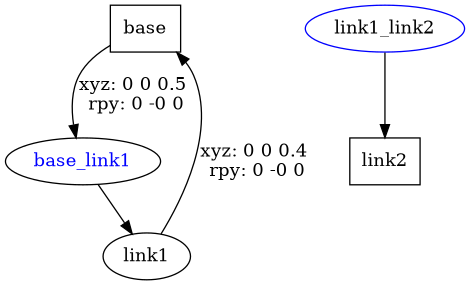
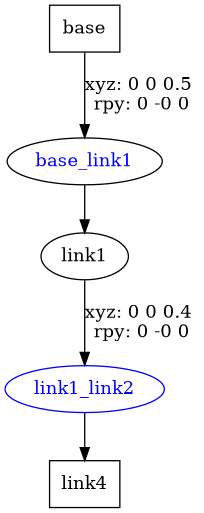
(385, 29) -> (85, 389)
(197, 150) -> (85, 316)
(385, 161) -> (85, 484)
